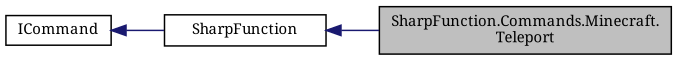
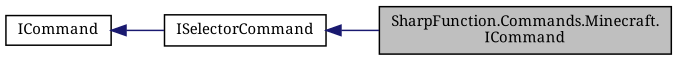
(245, 30) -> (245, 30)
(525, 30) -> (525, 30)
